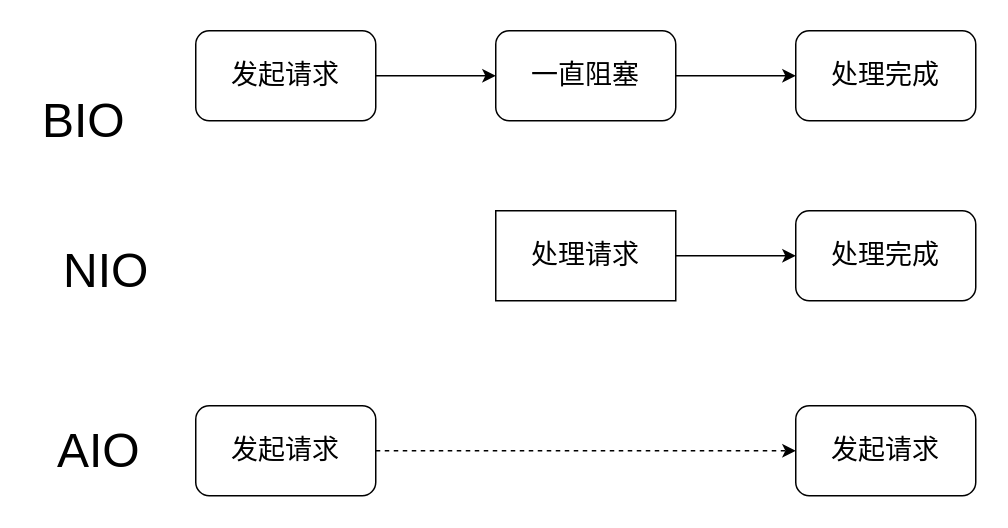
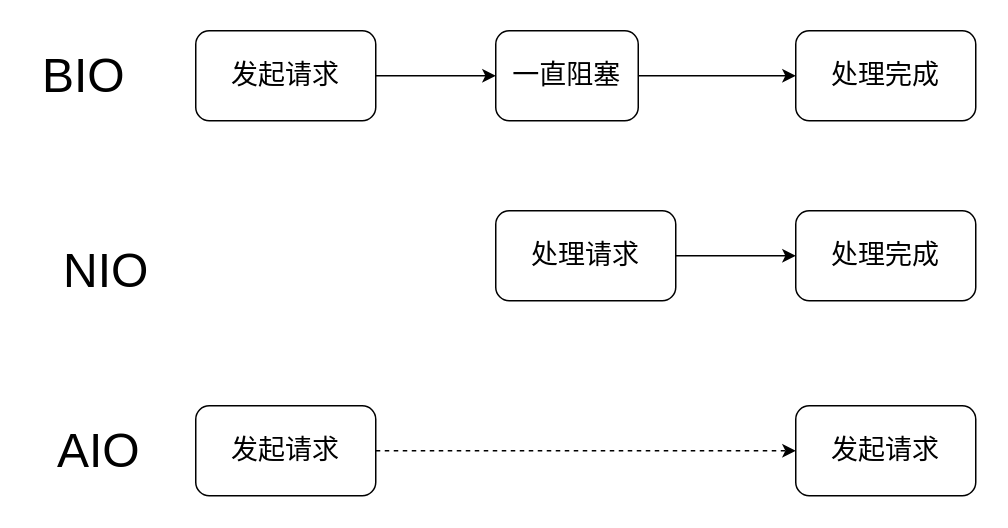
(586, 76) -> (567, 76)
(83, 121) -> (83, 76)
(586, 256) -> (586, 256)
